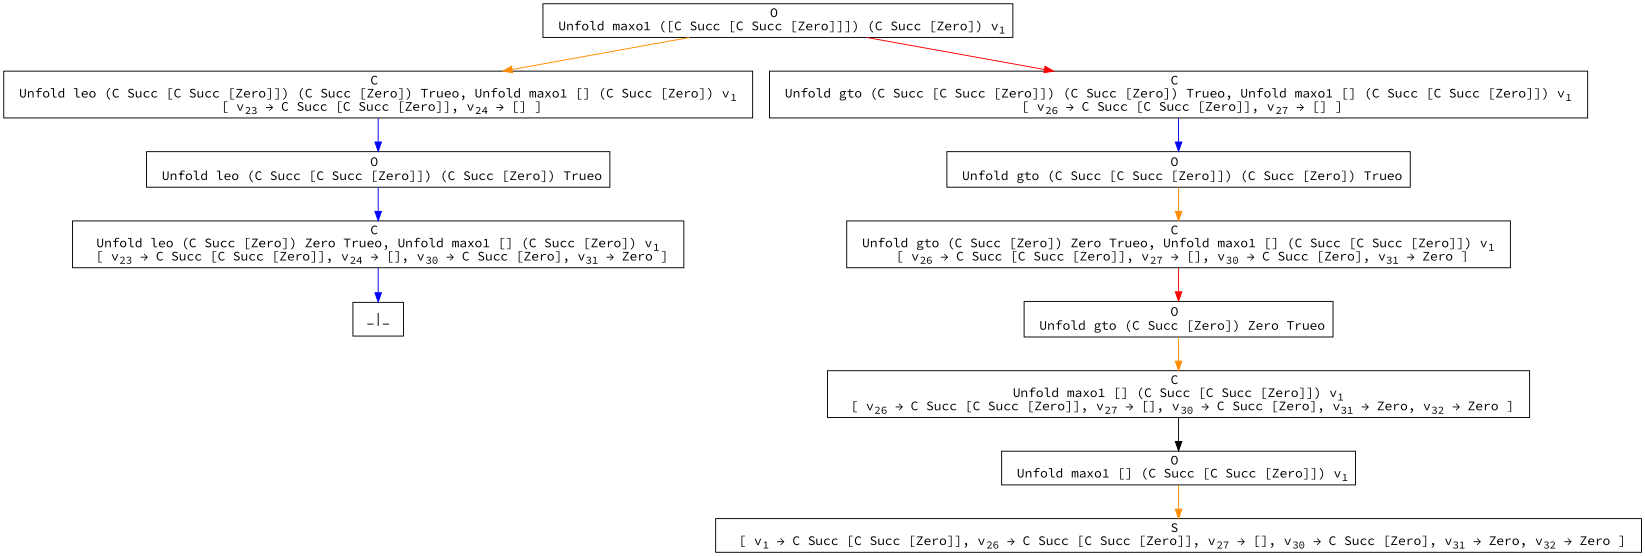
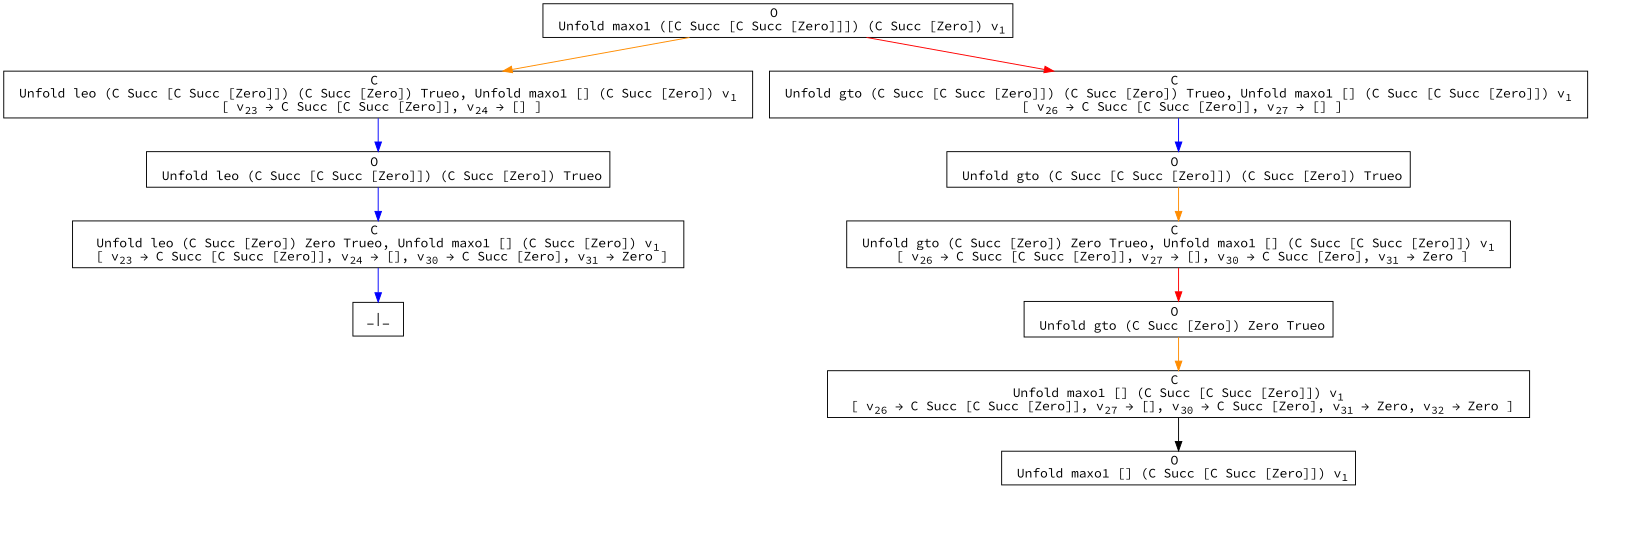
(1179, 535) -> none
